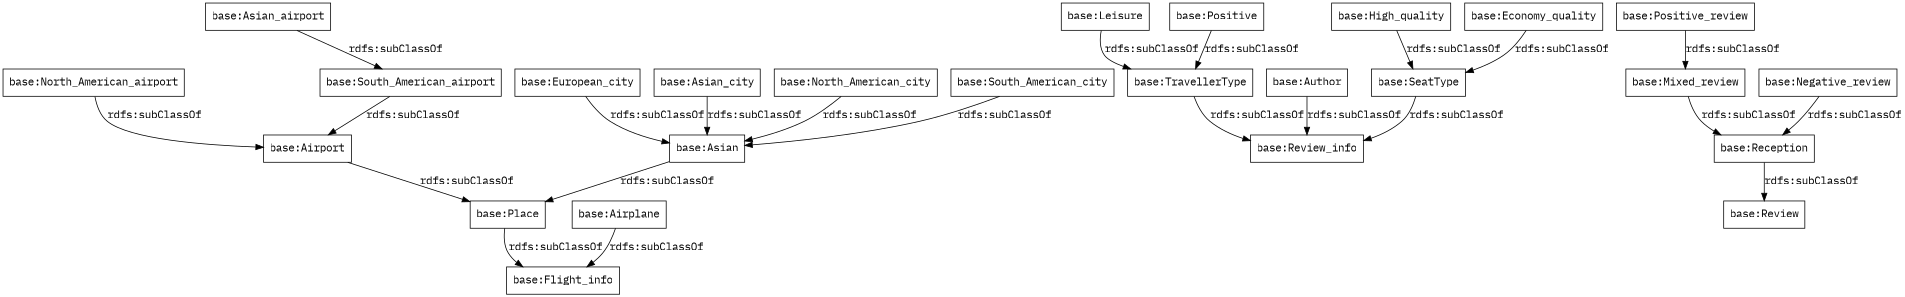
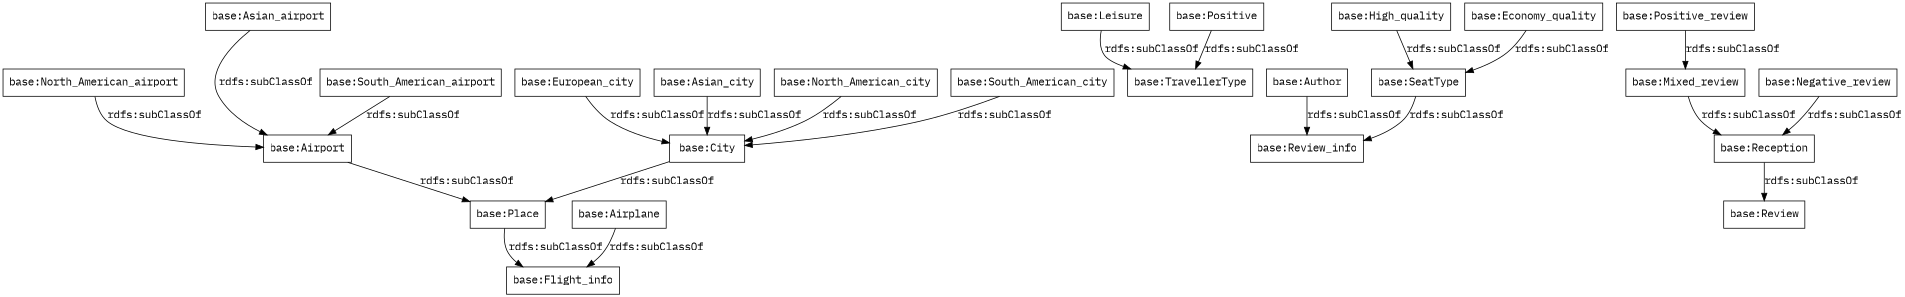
(336, 48) -> (215, 85)
(1213, 124) -> none
(707, 149) -> (707, 149)
